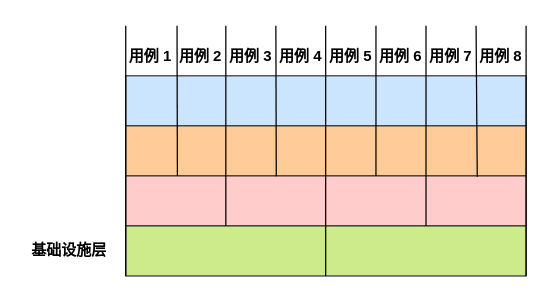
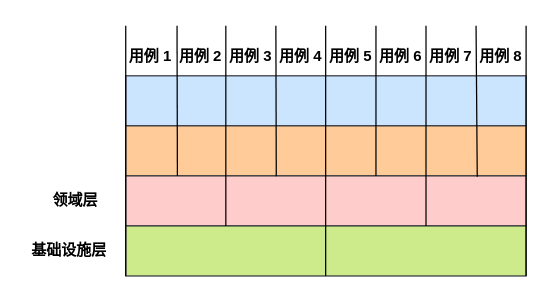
none -> (76, 201)
